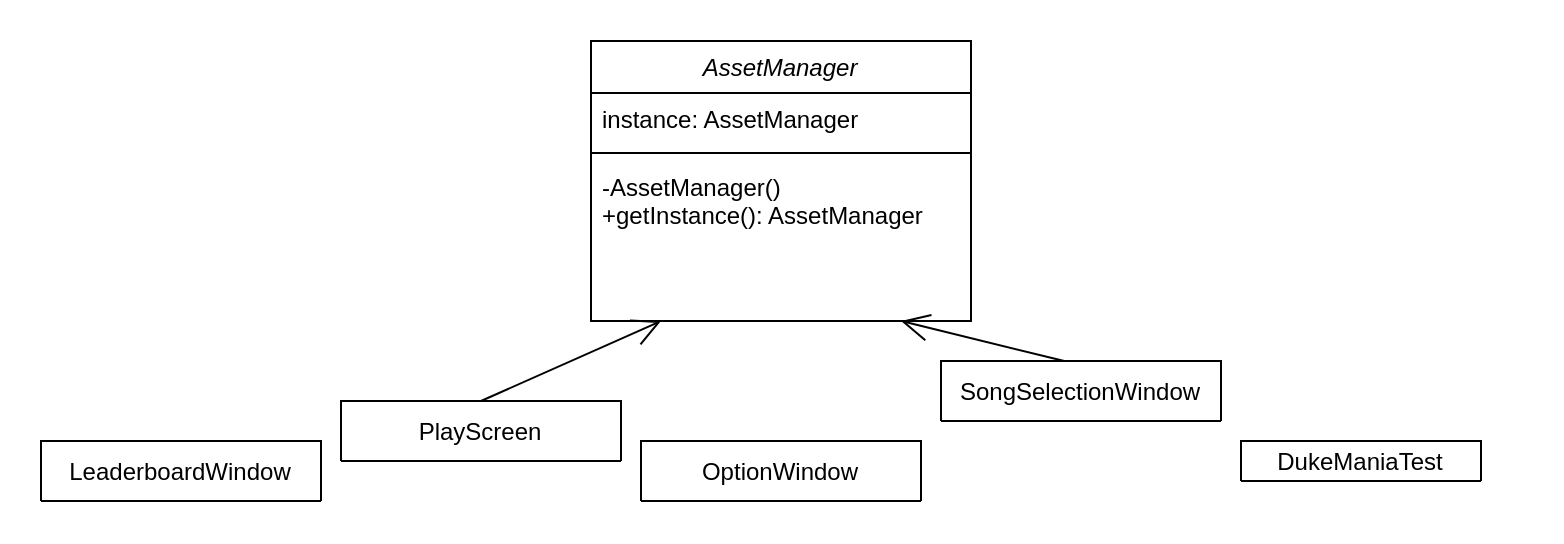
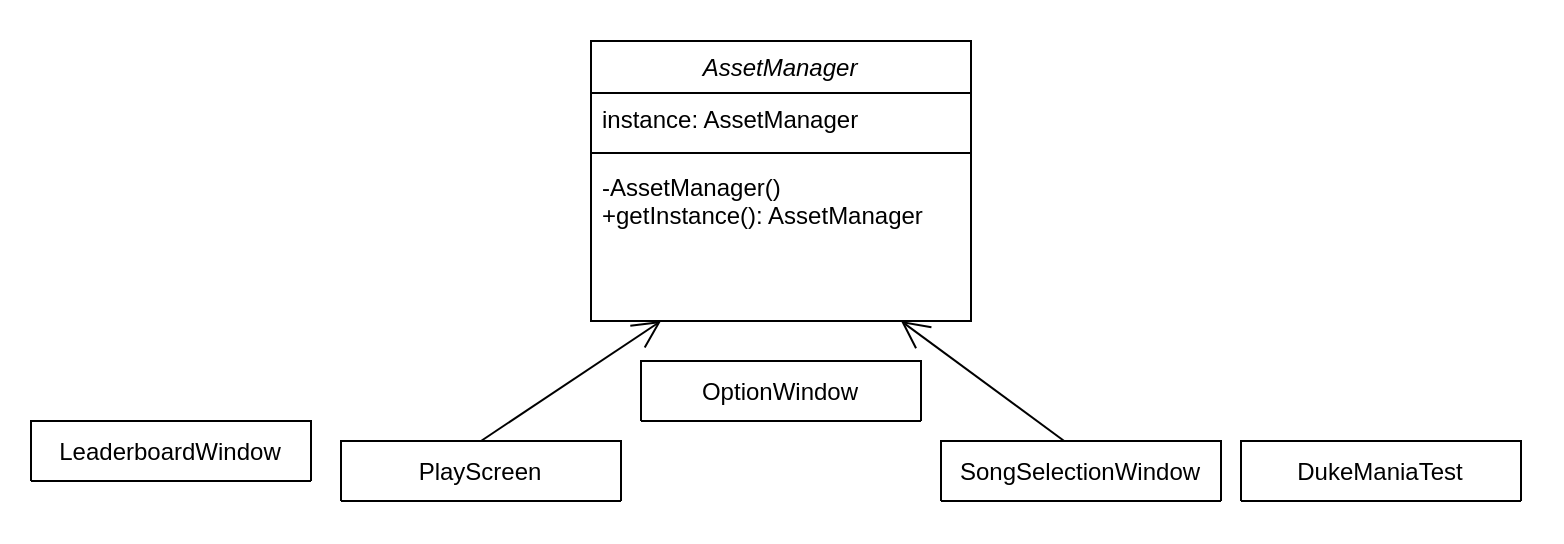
(1081, 391) -> (1081, 471)
(481, 431) -> (481, 471)
(1361, 461) -> (1381, 471)
(181, 471) -> (171, 451)
(781, 471) -> (781, 391)
